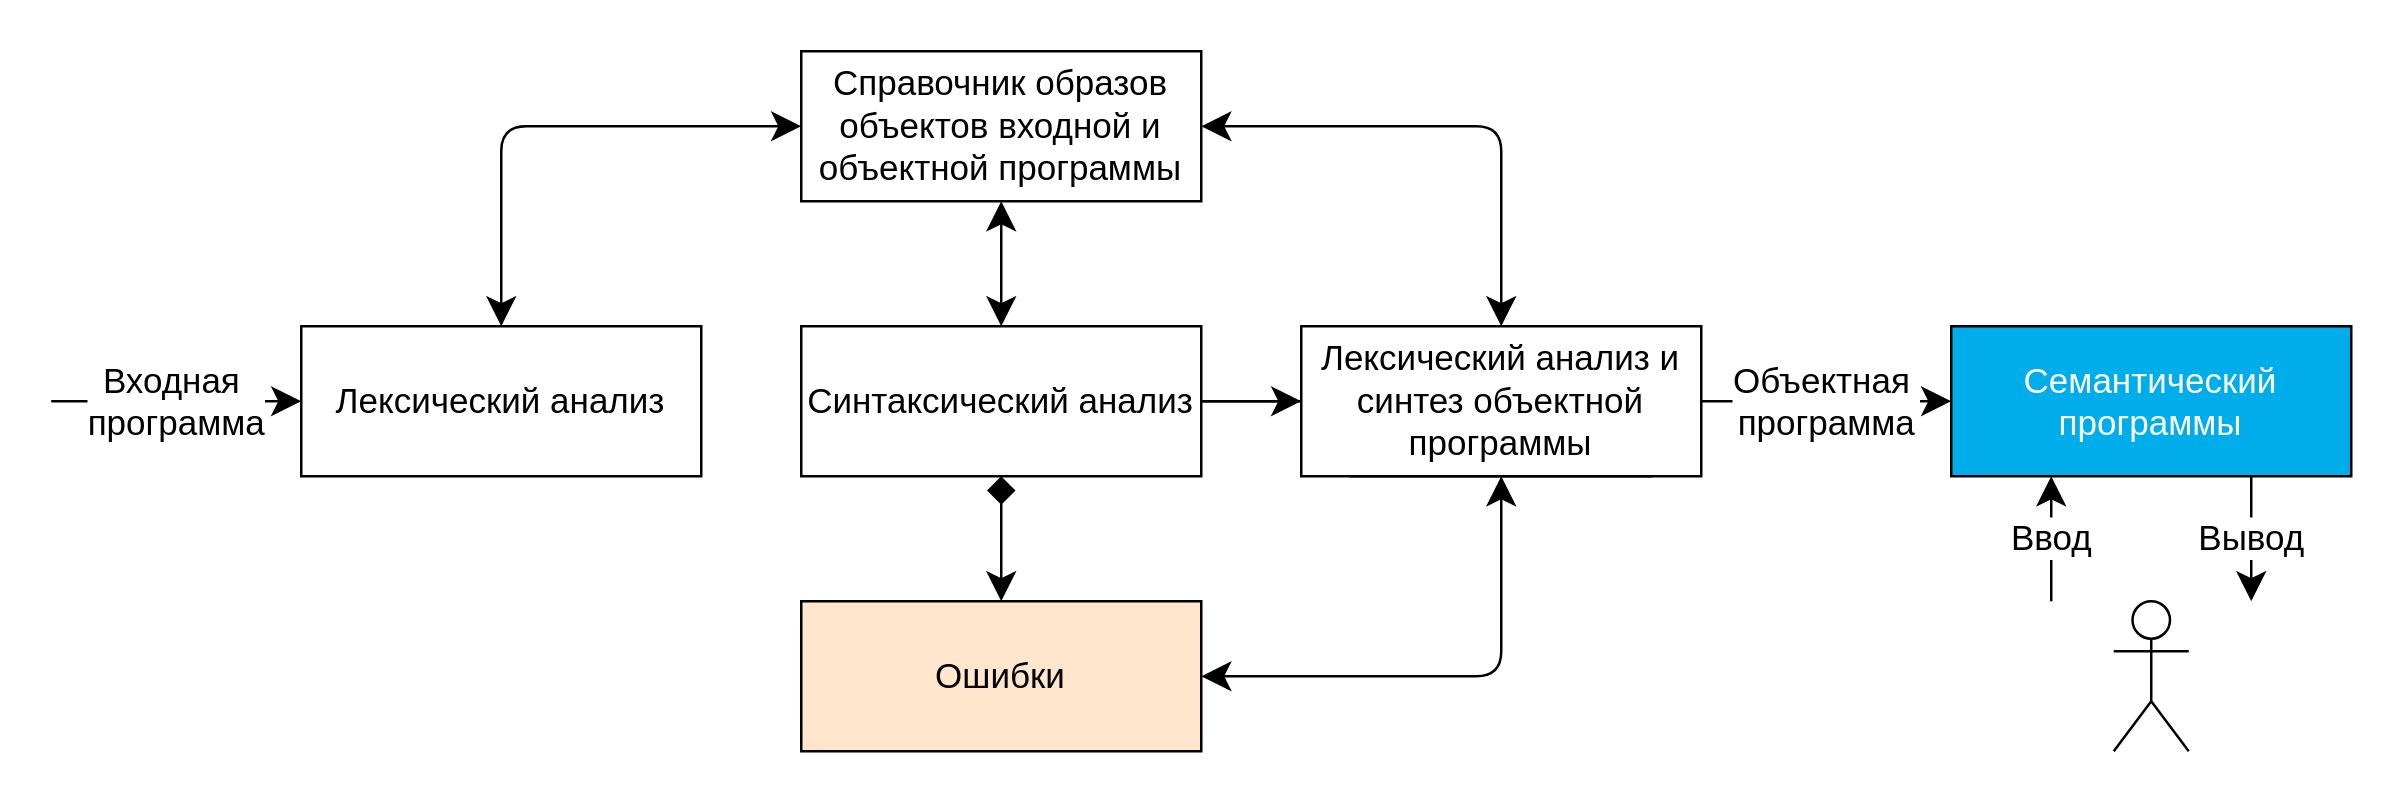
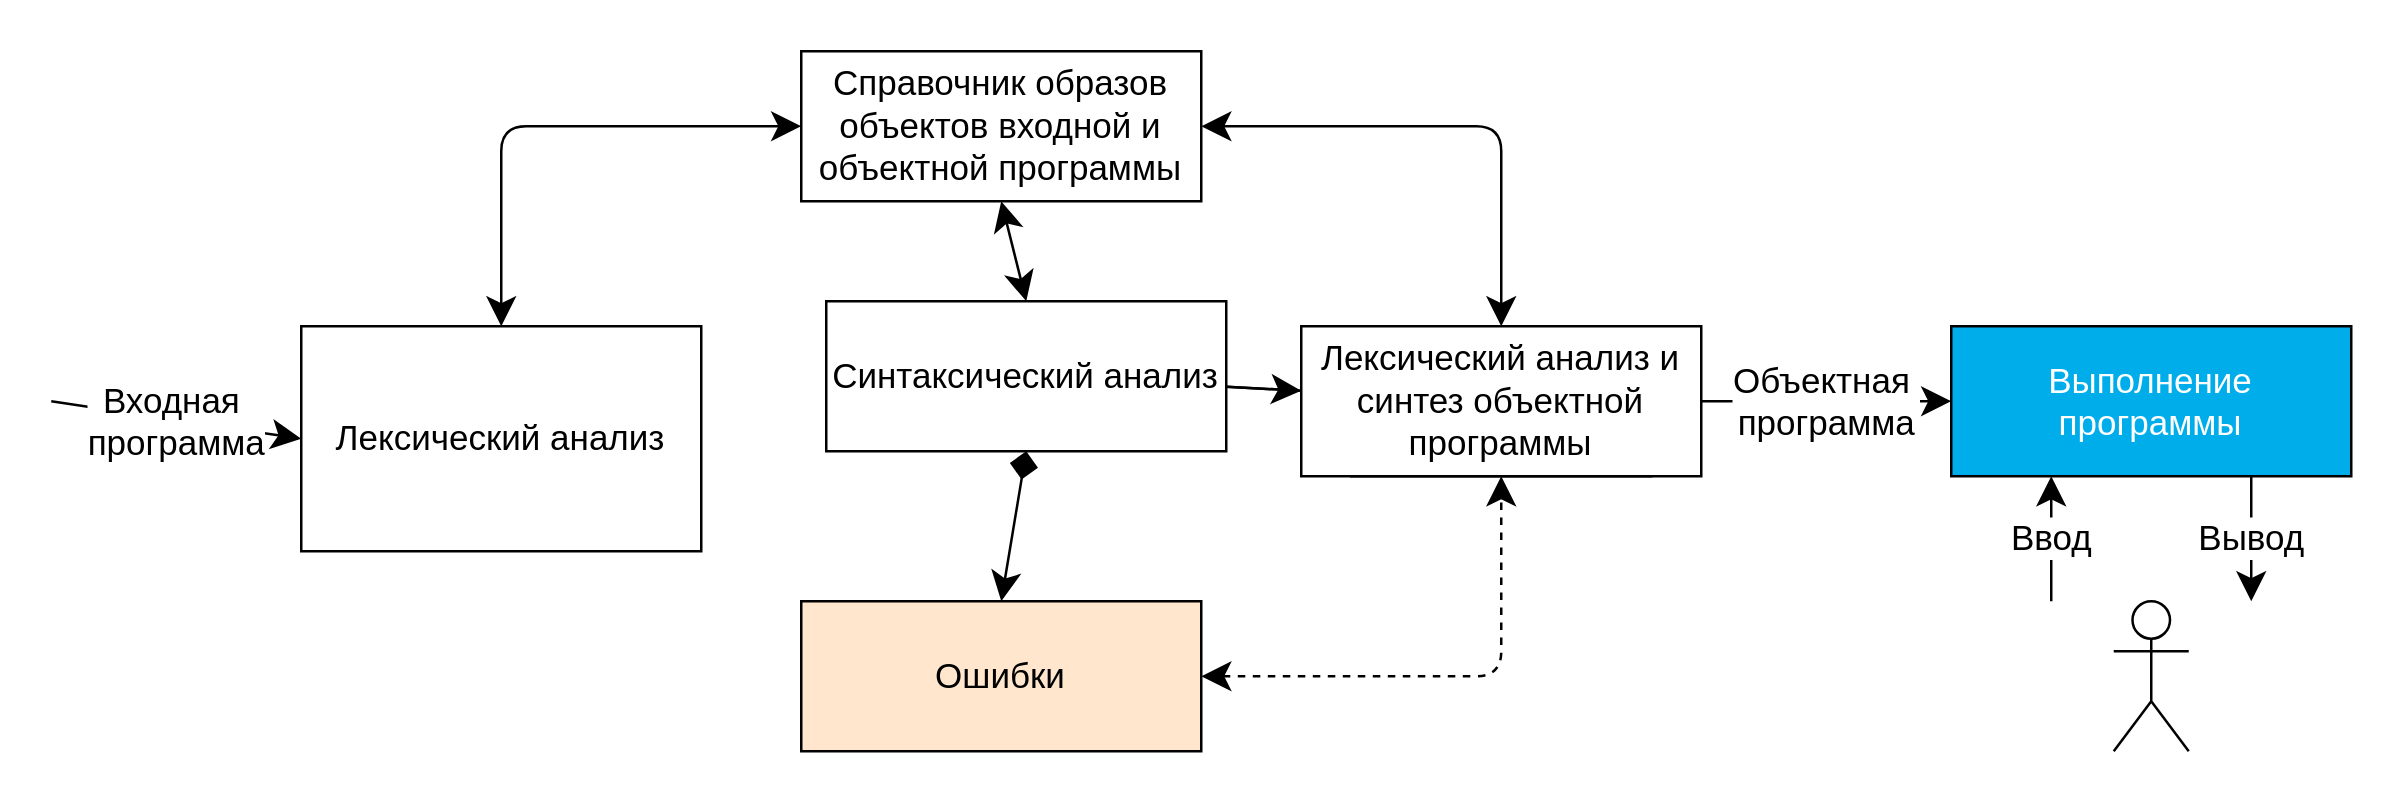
(501, 401) -> (501, 439)
(1001, 401) -> (1026, 376)
(2151, 401) -> (2151, 401)
(1445, 676) -> (1445, 676)
